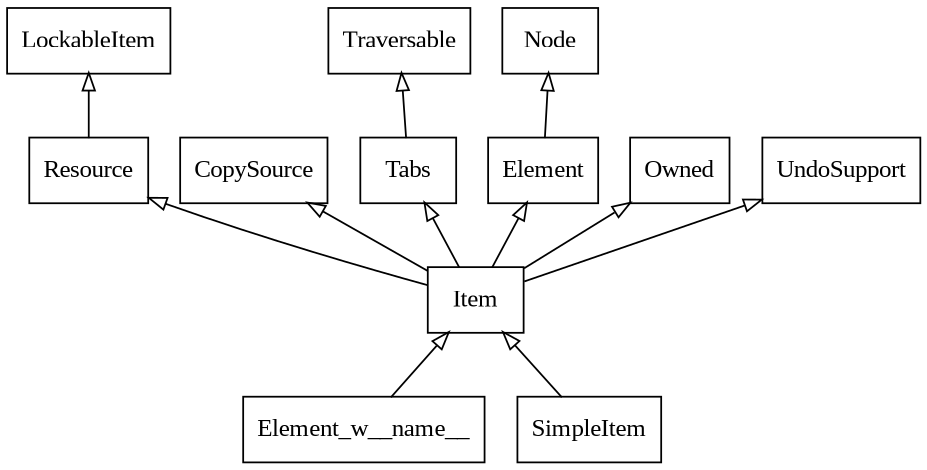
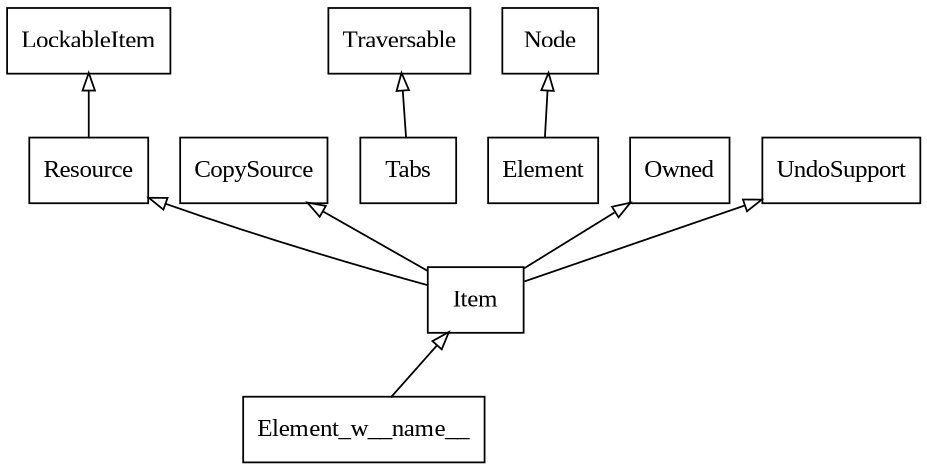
(446, 243) -> none
(505, 243) -> none
(589, 430) -> none
